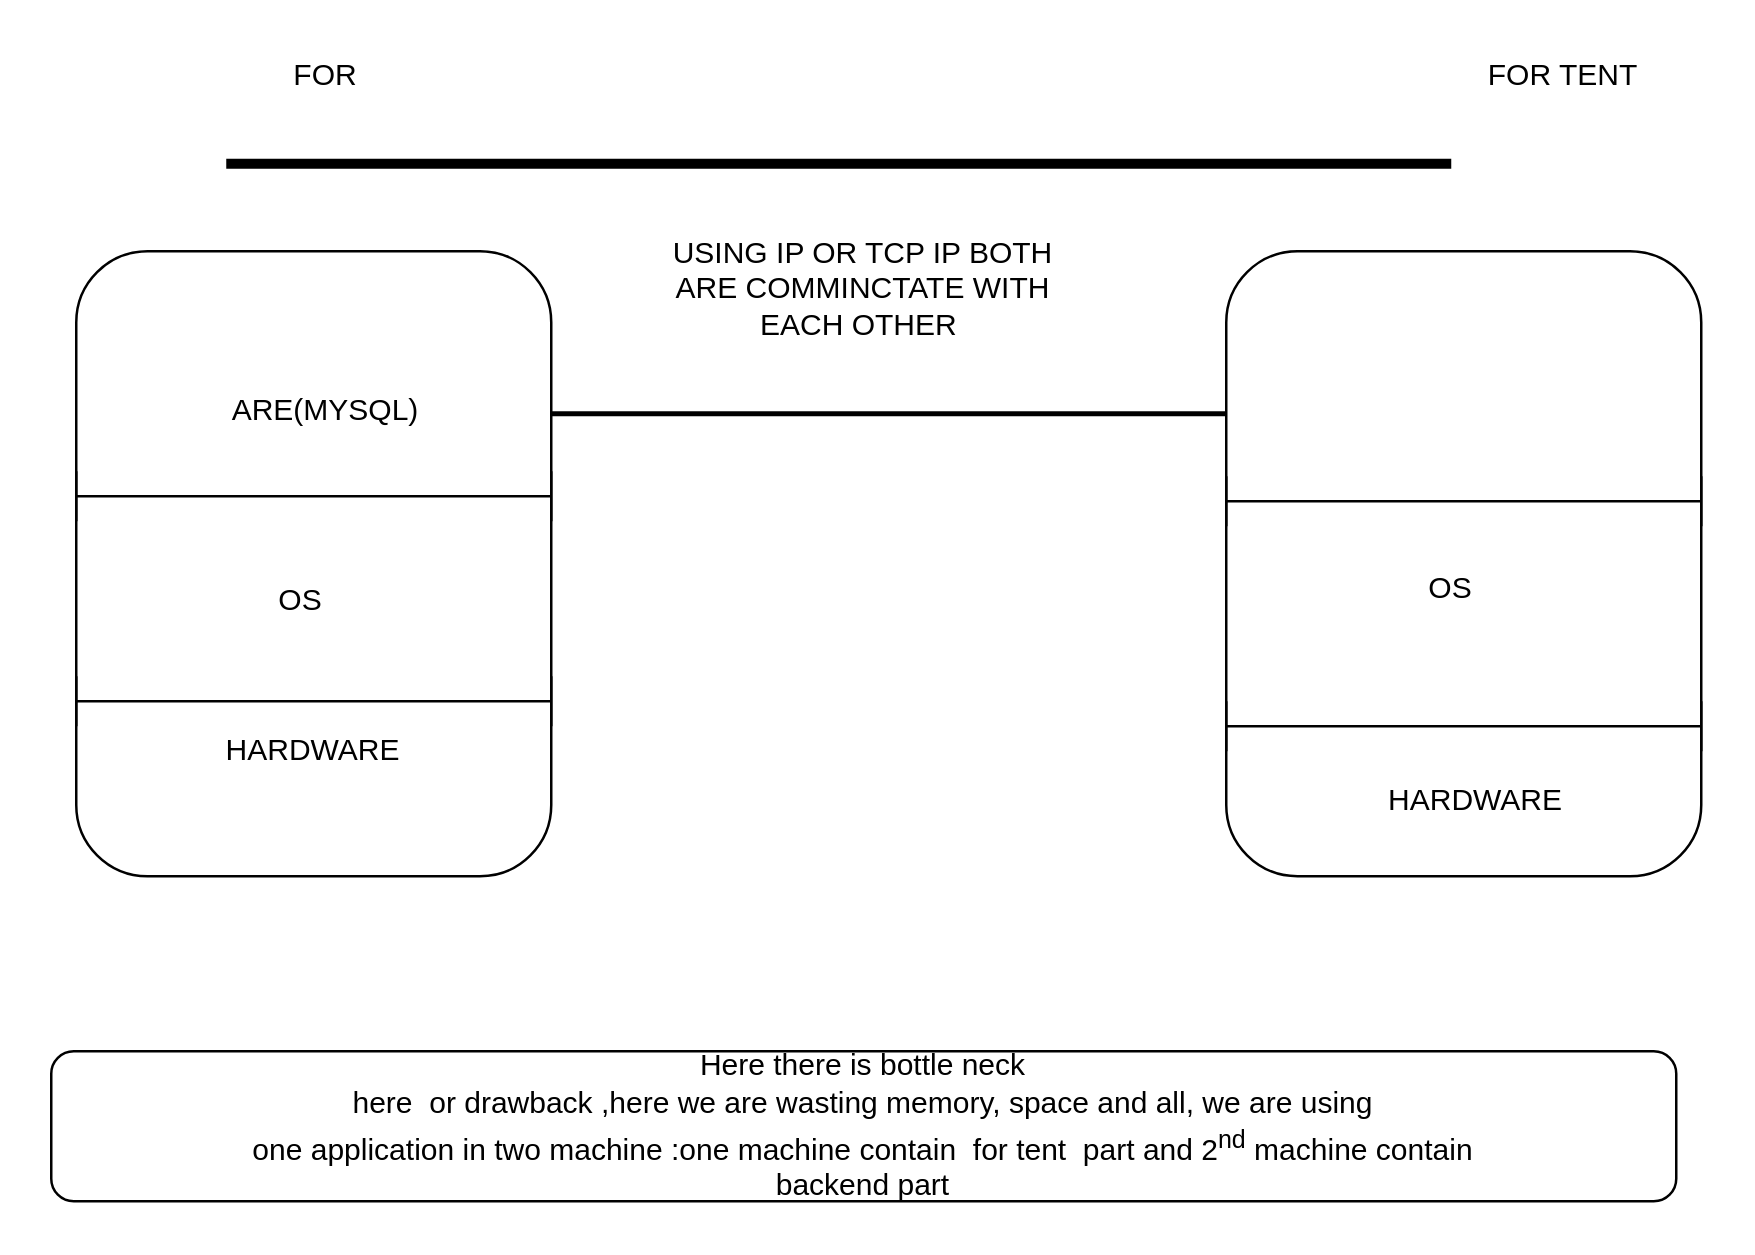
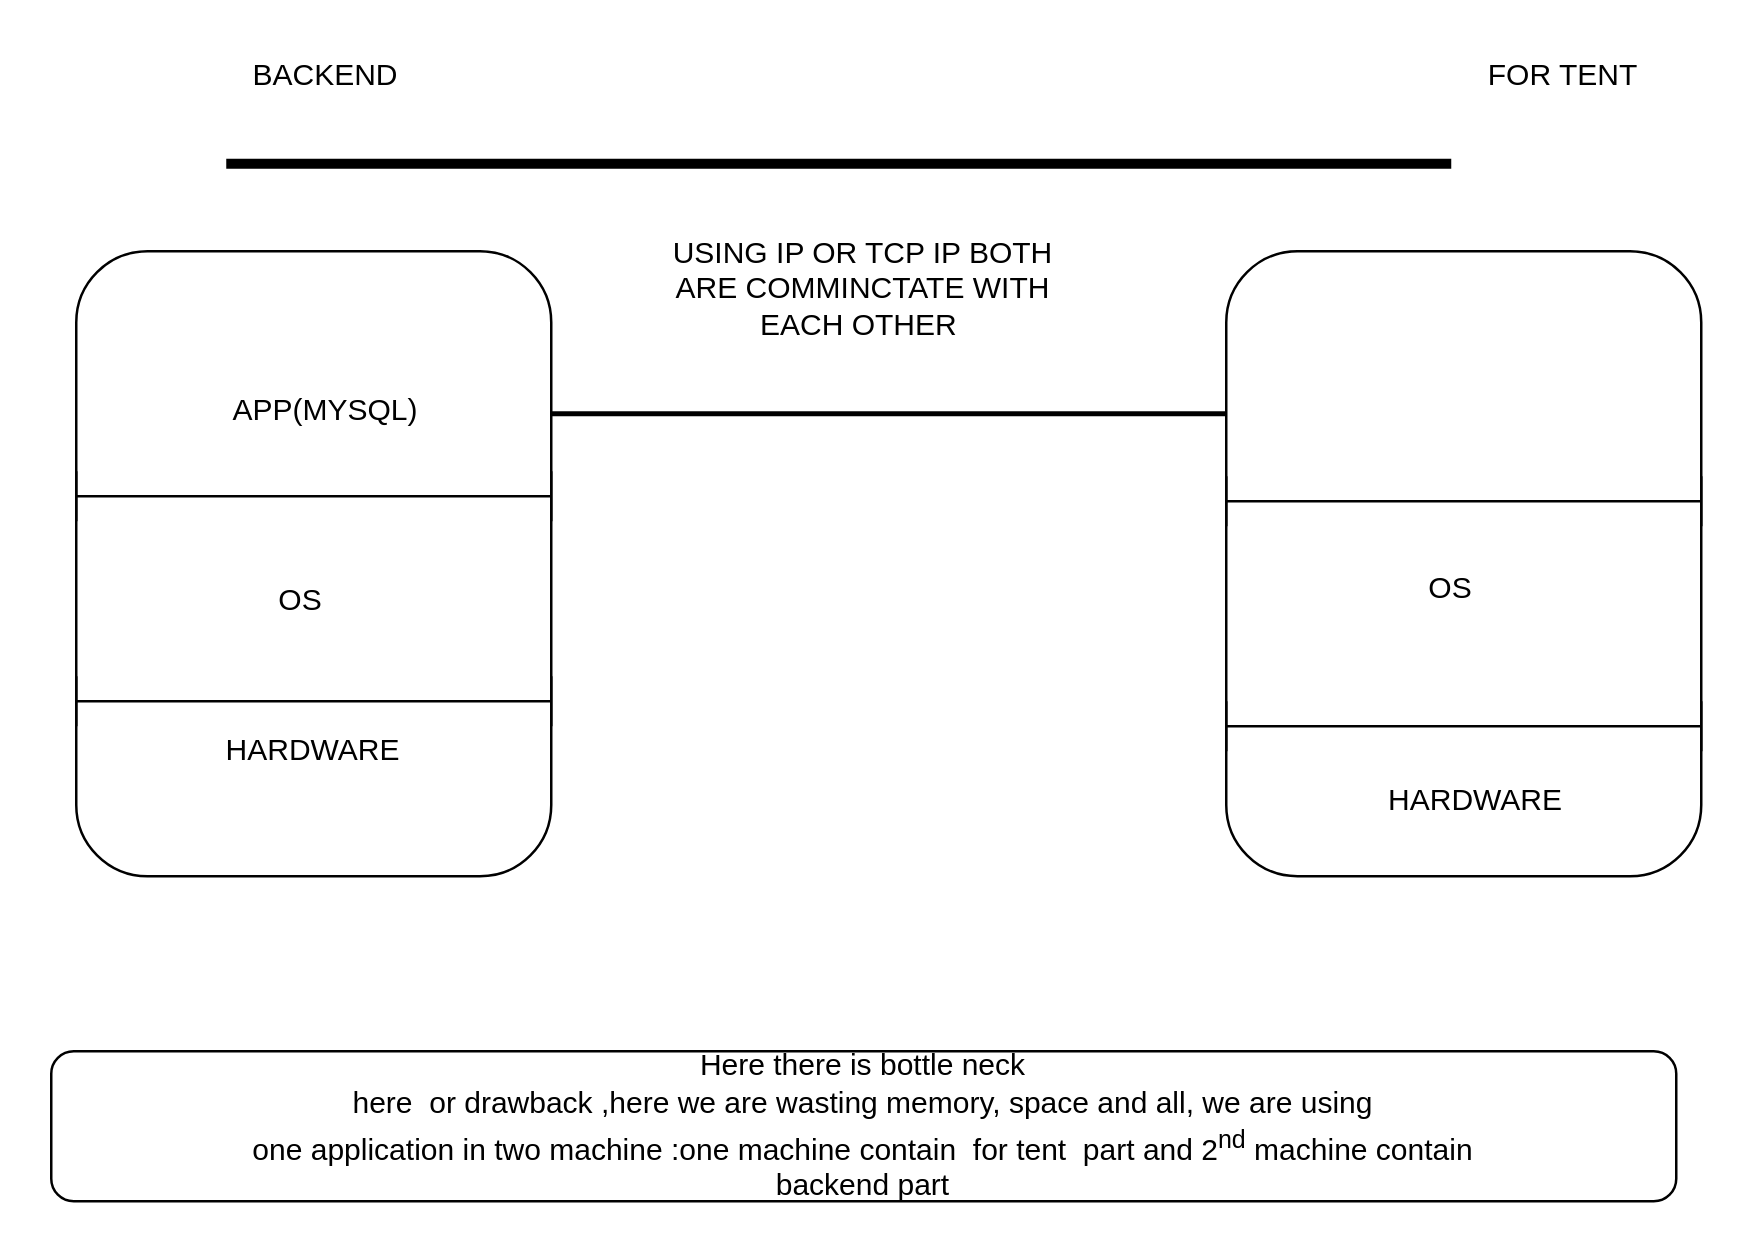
(326, 76) -> (326, 76)
(326, 411) -> (326, 411)
